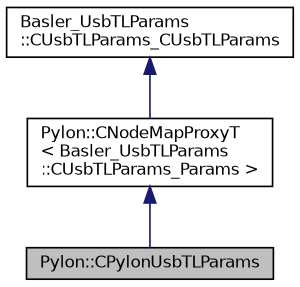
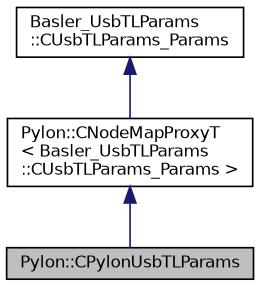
(150, 32) -> (130, 32)
